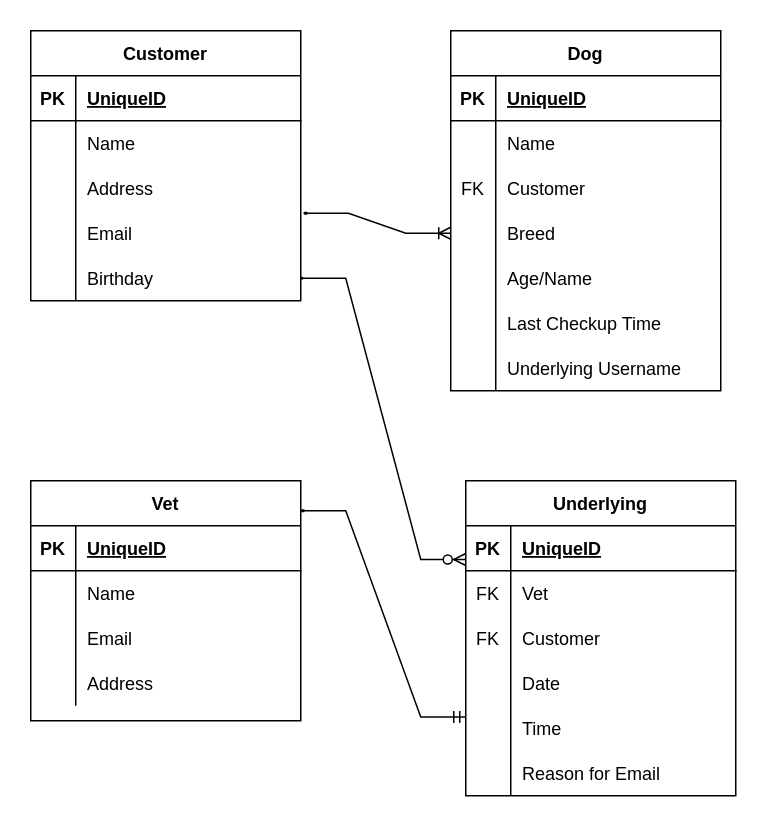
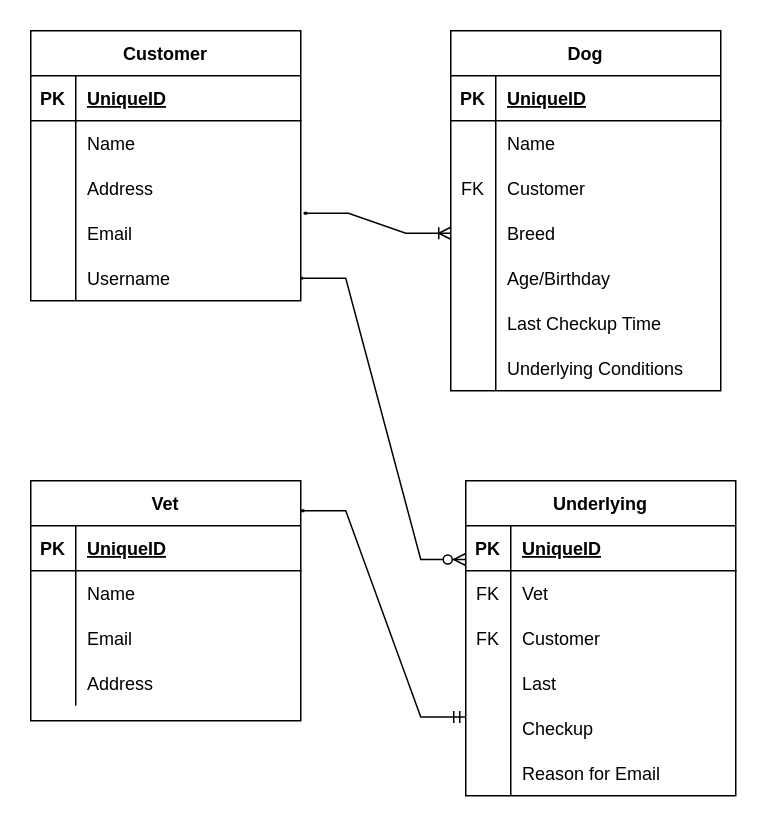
(125, 279) -> (127, 279)
(547, 279) -> (565, 279)
(596, 369) -> (601, 369)
(542, 684) -> (542, 684)
(540, 729) -> (557, 729)
